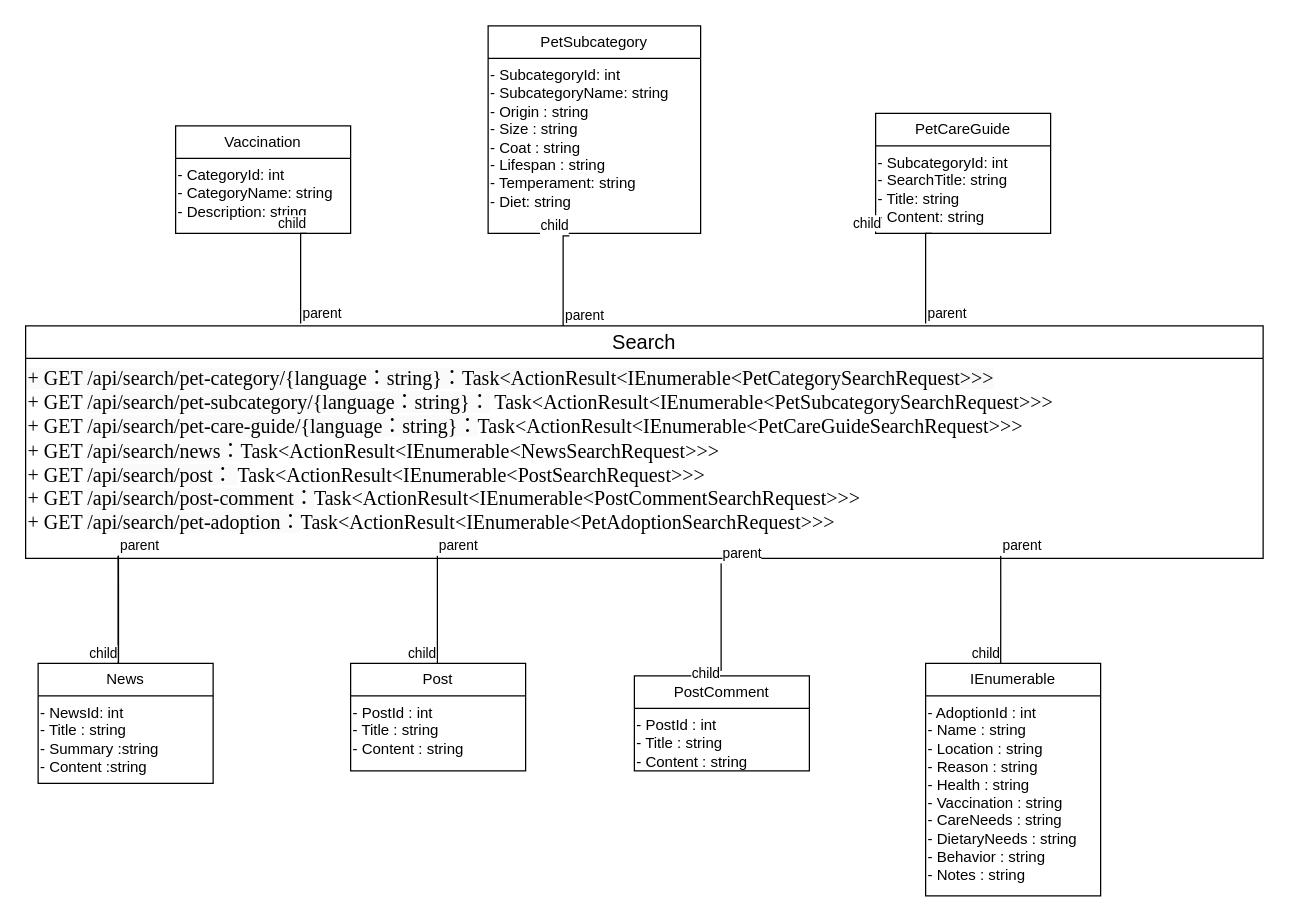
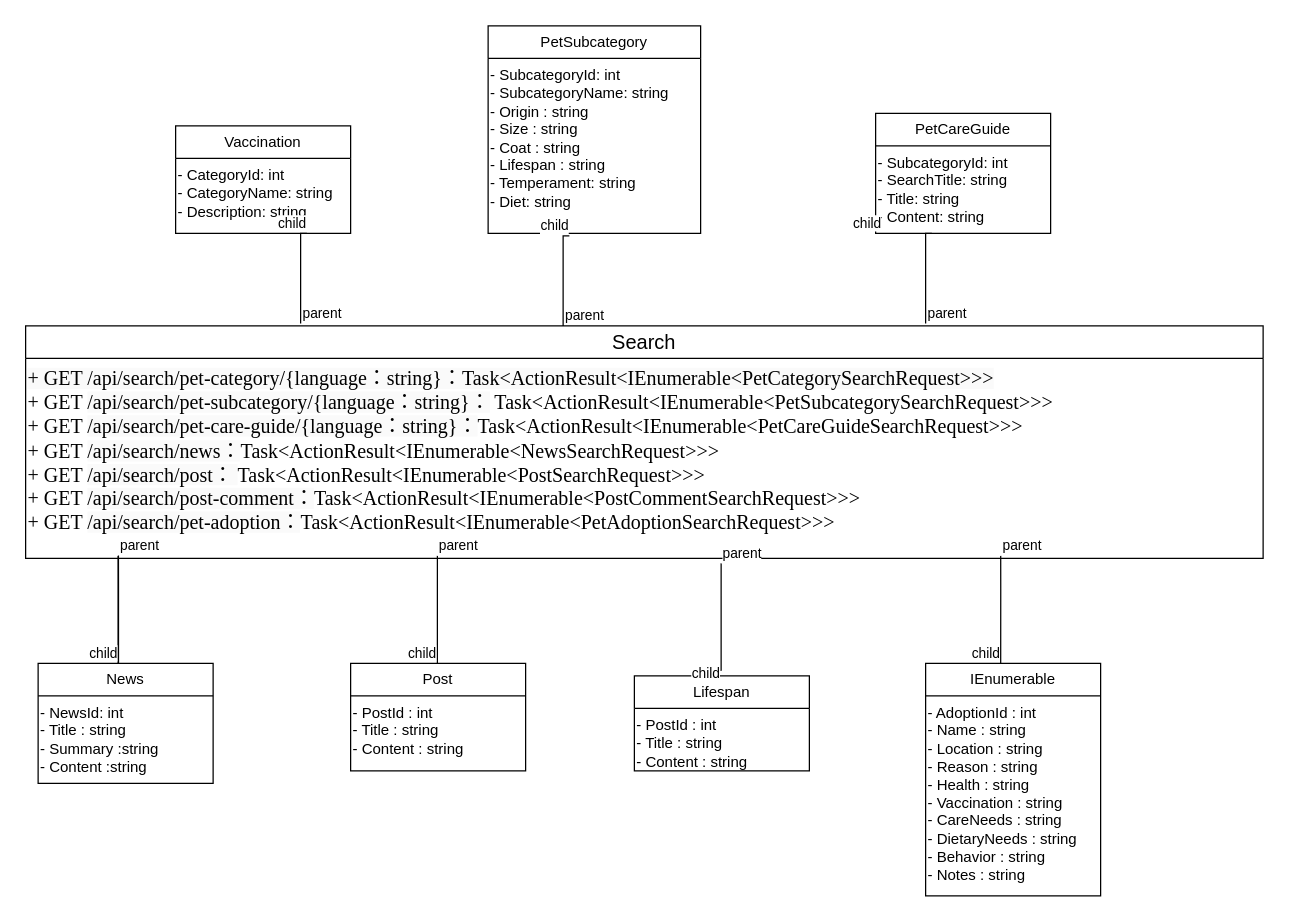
(722, 692) -> (722, 692)
